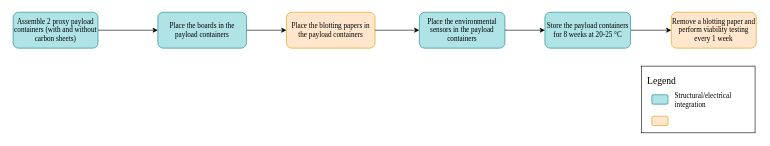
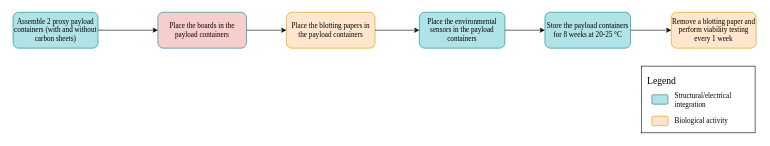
(202, 30) -> (202, 30)
none -> (713, 121)
